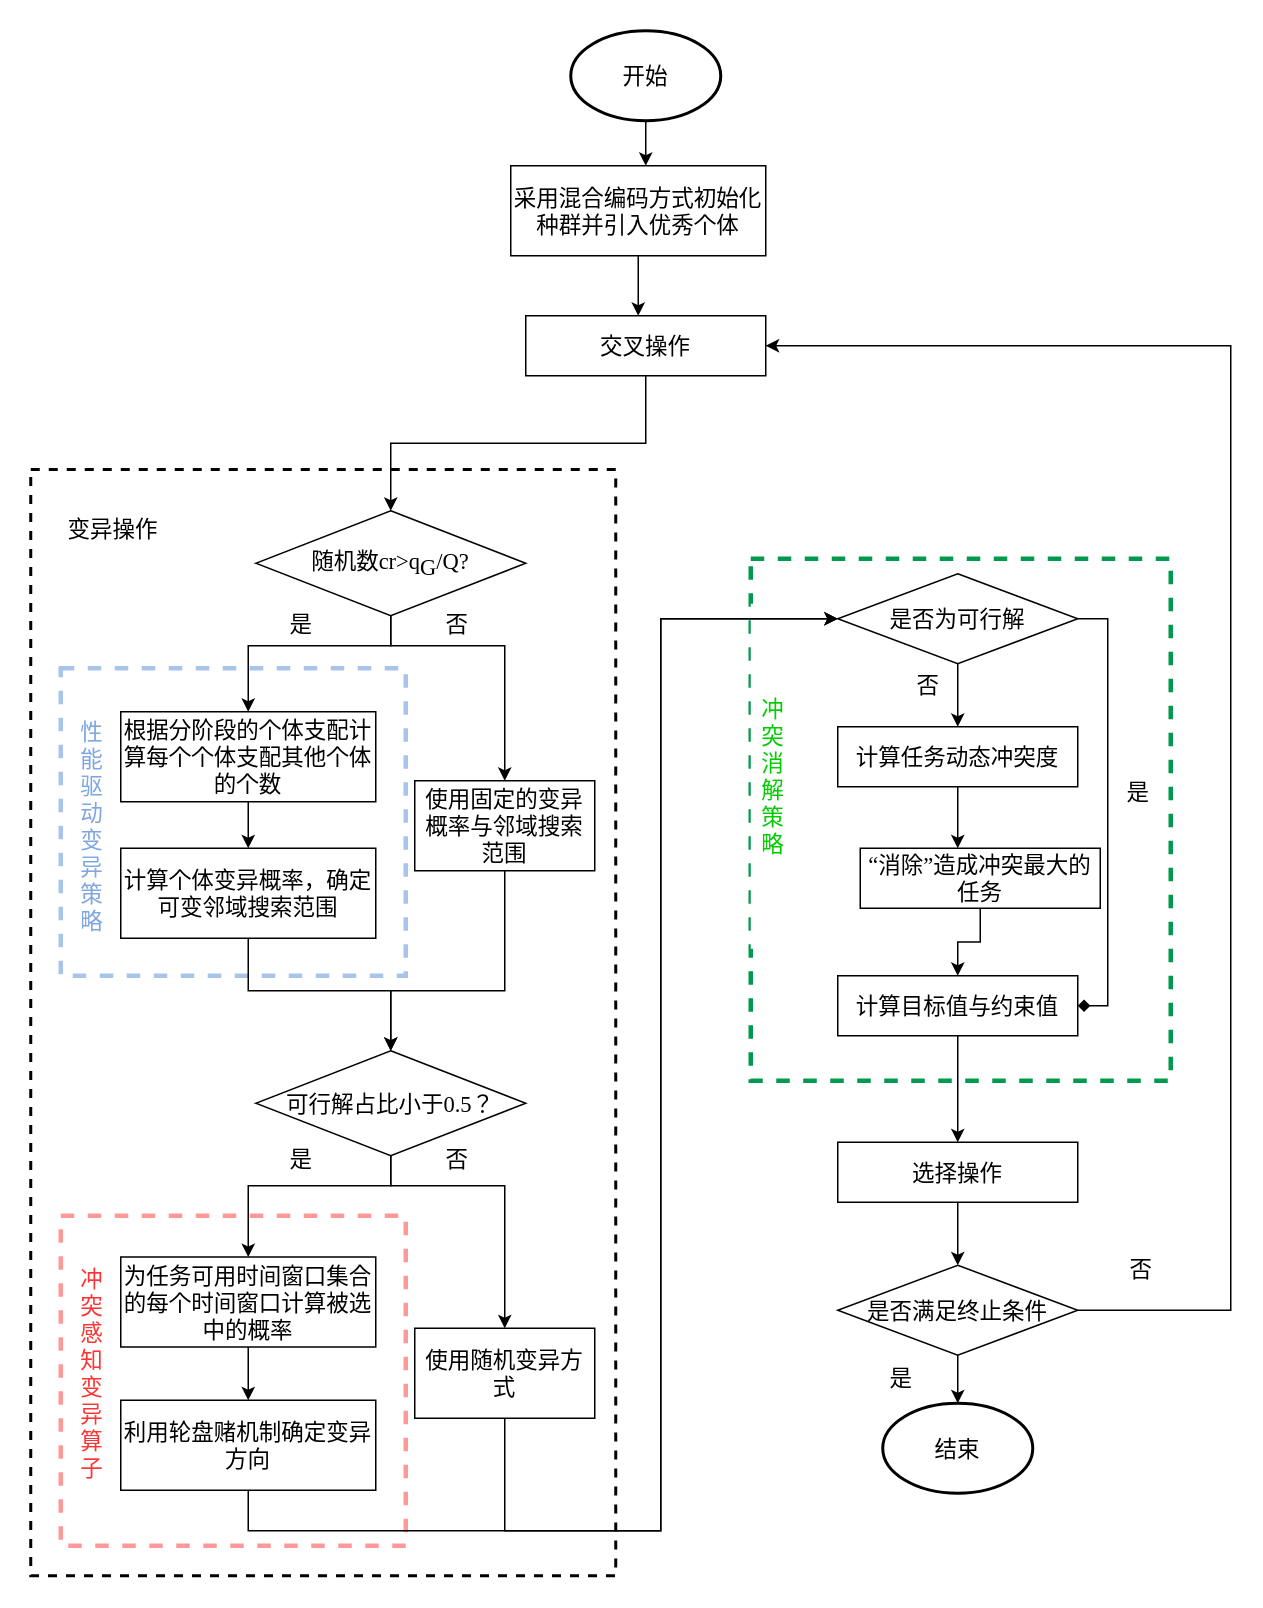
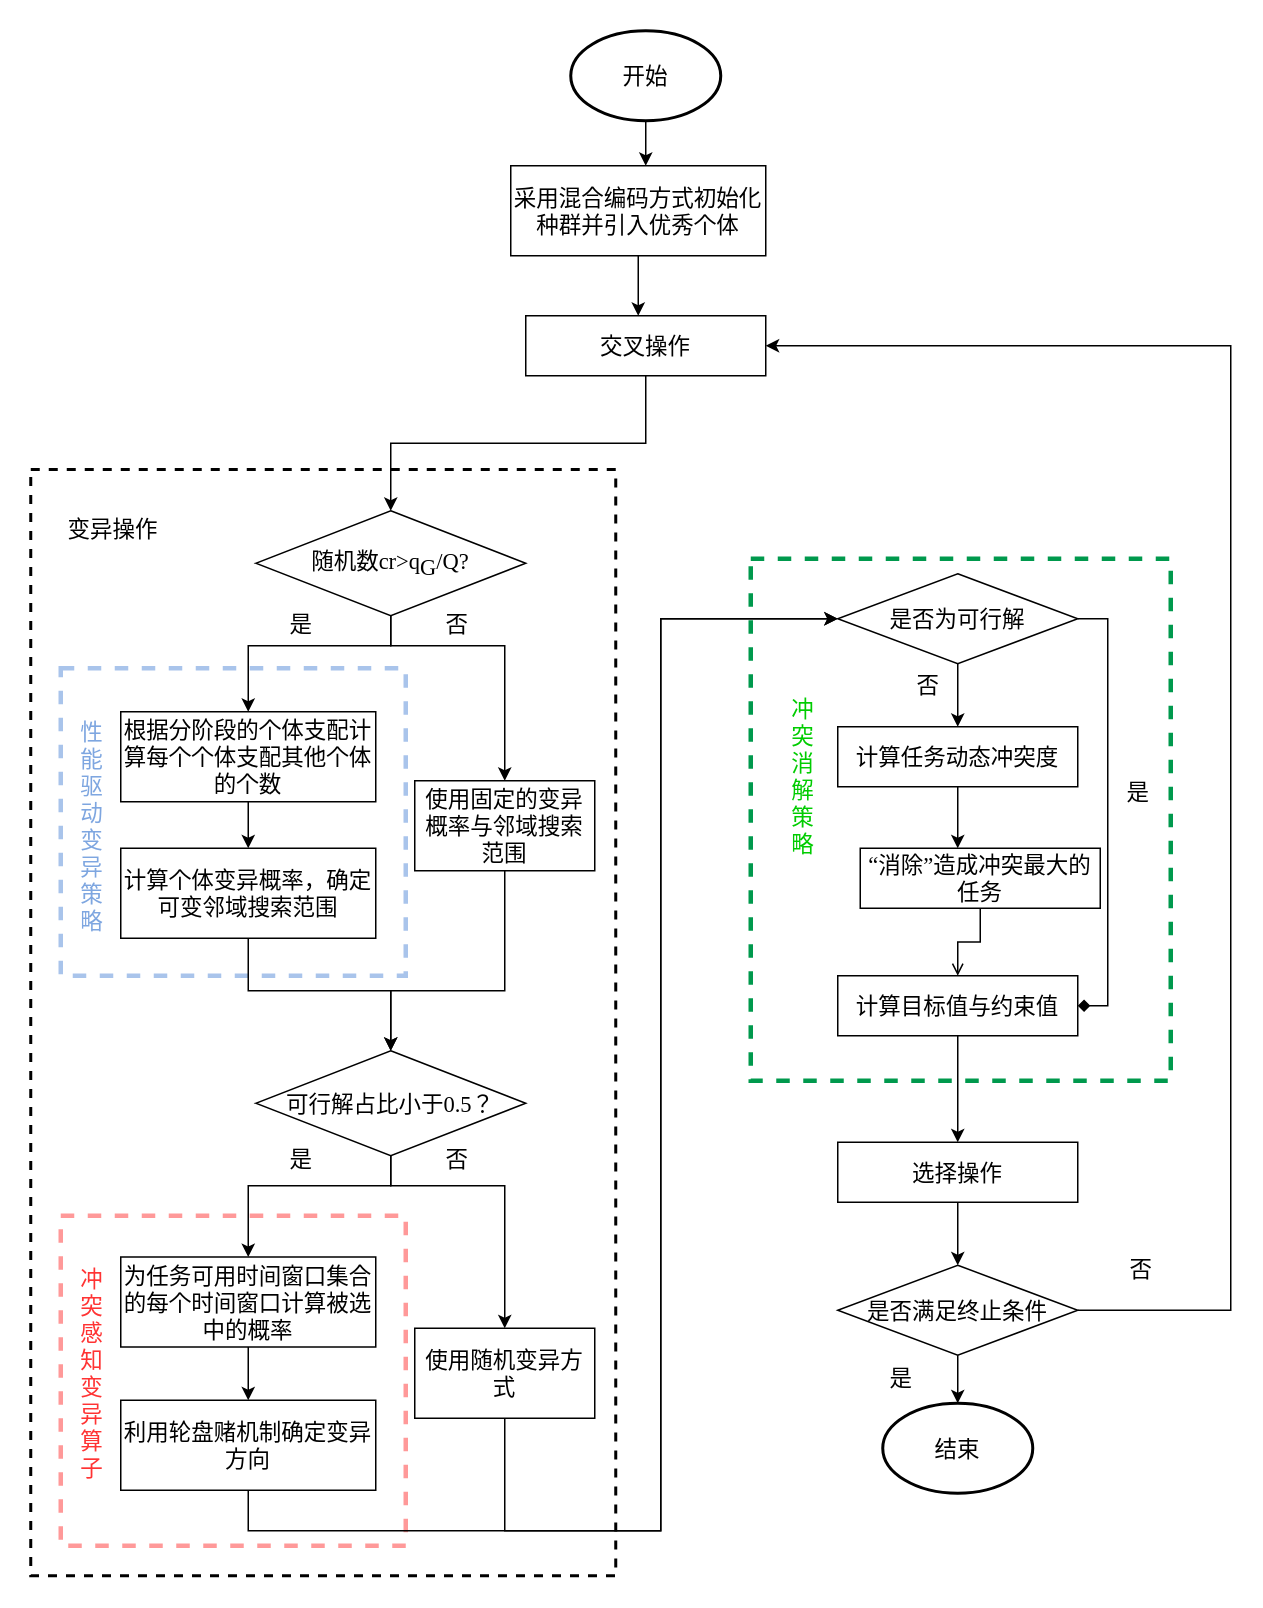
(773, 776) -> (803, 776)
(958, 964) -> (958, 966)
